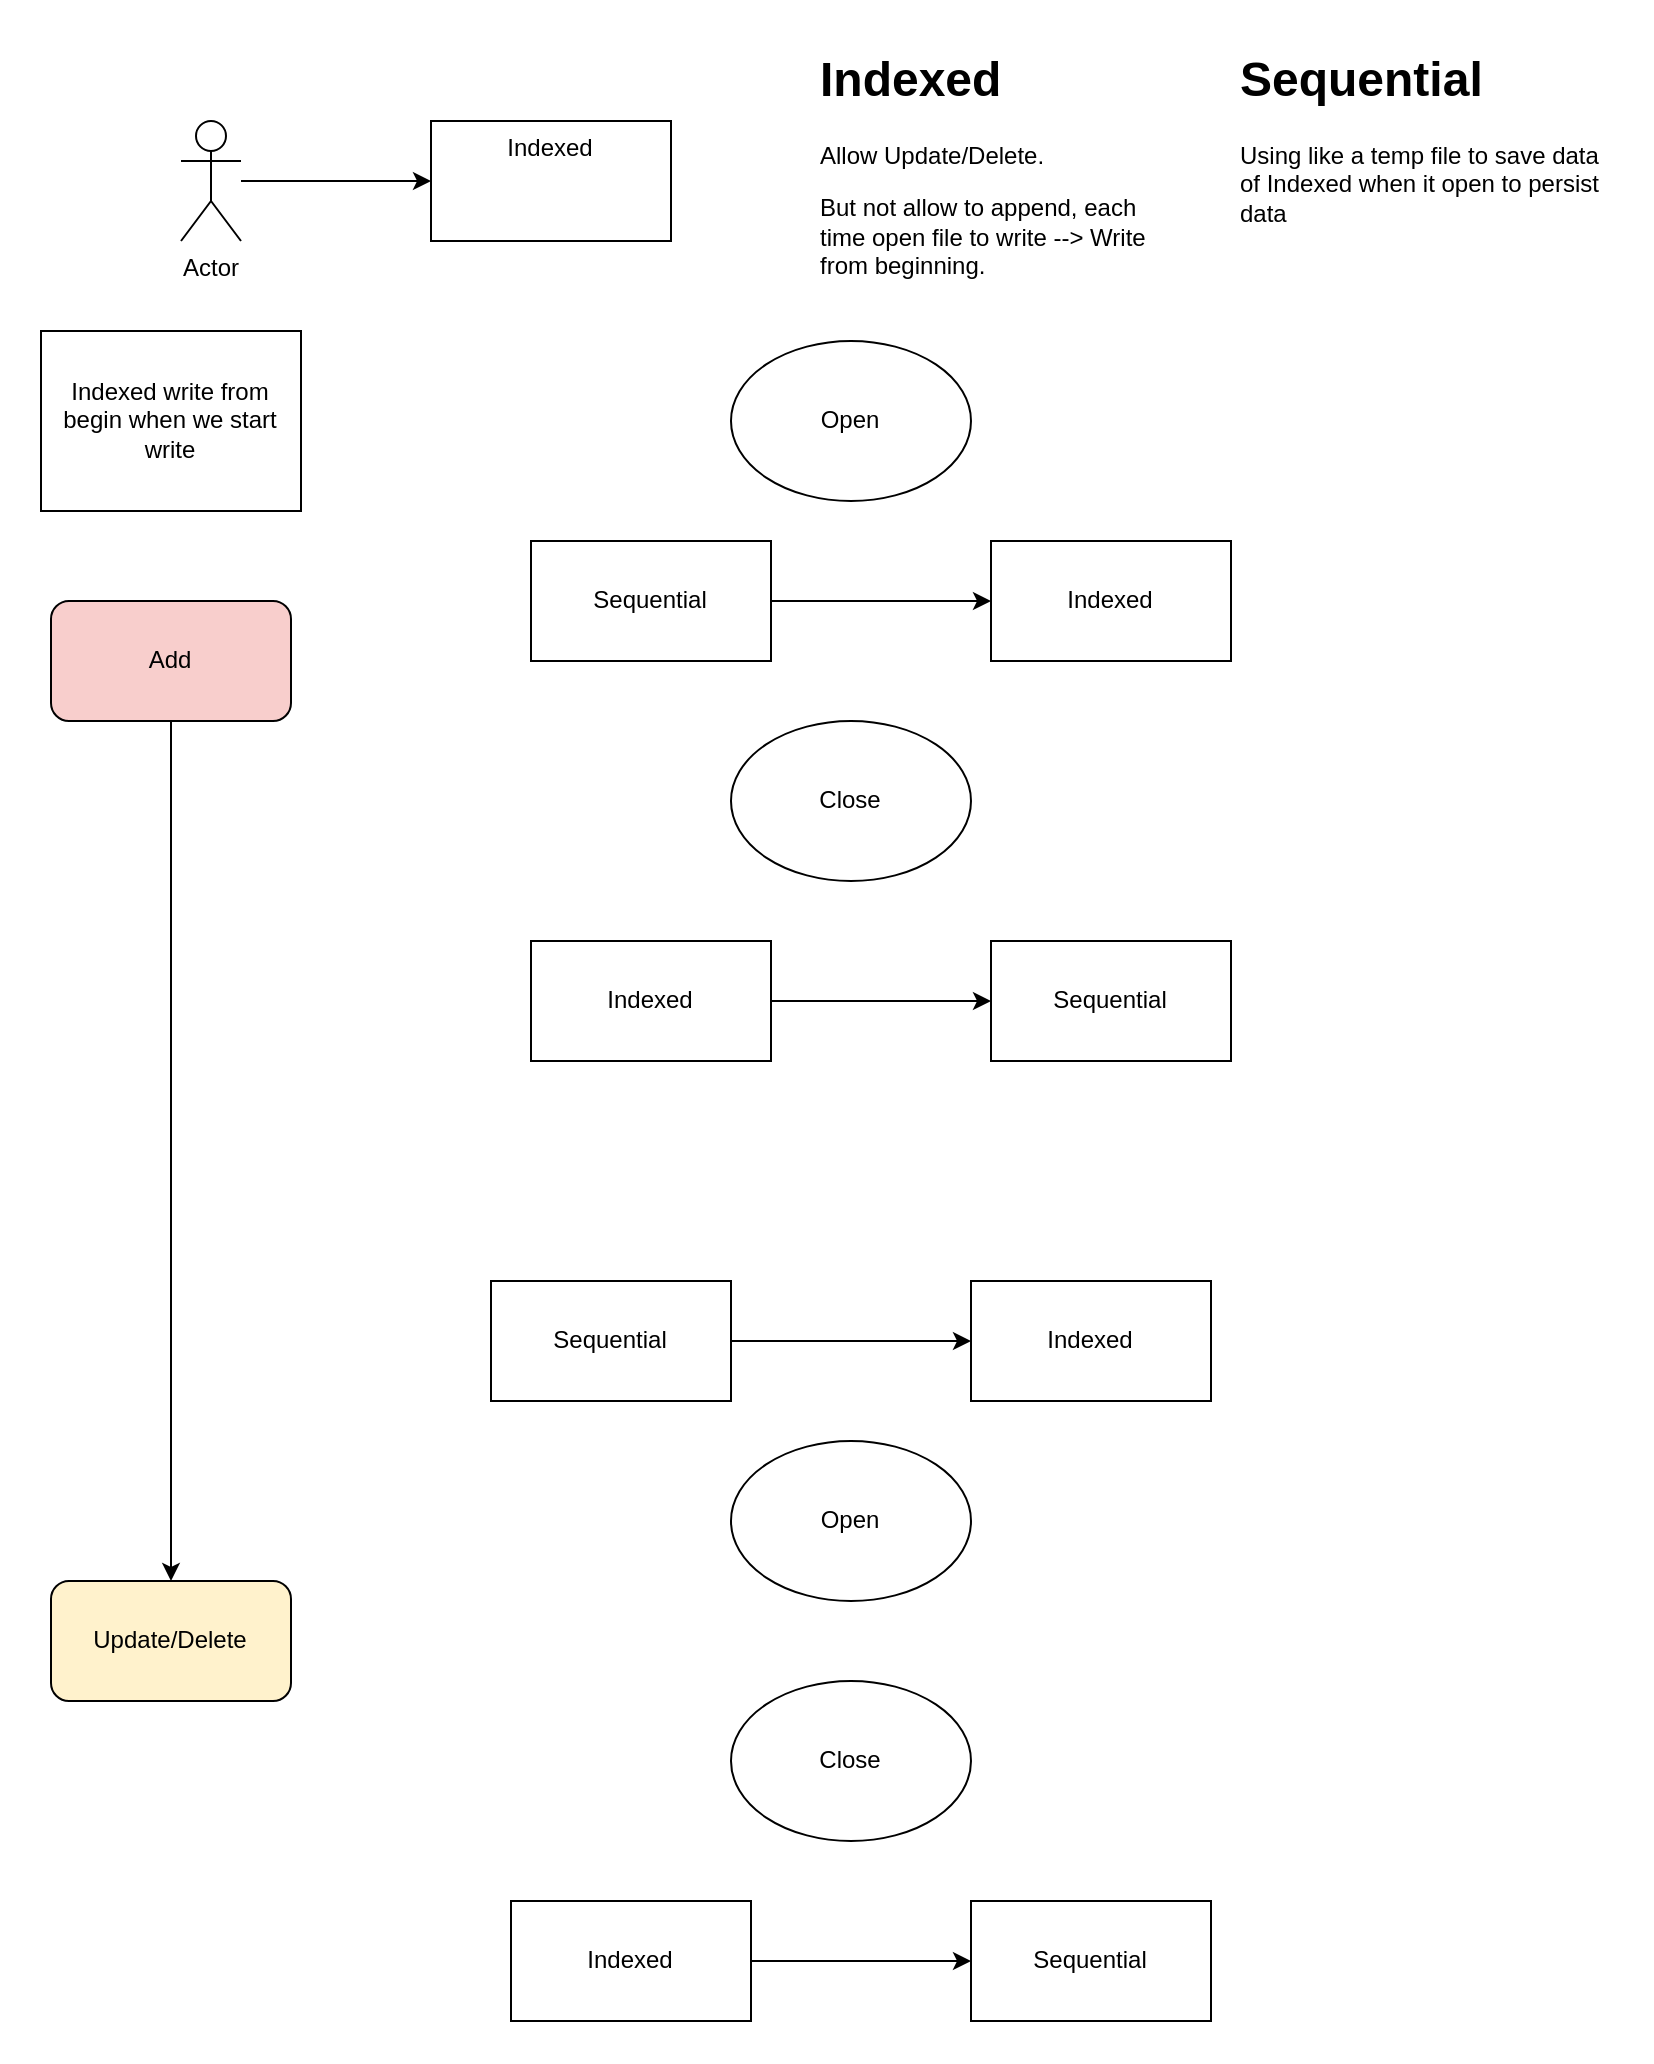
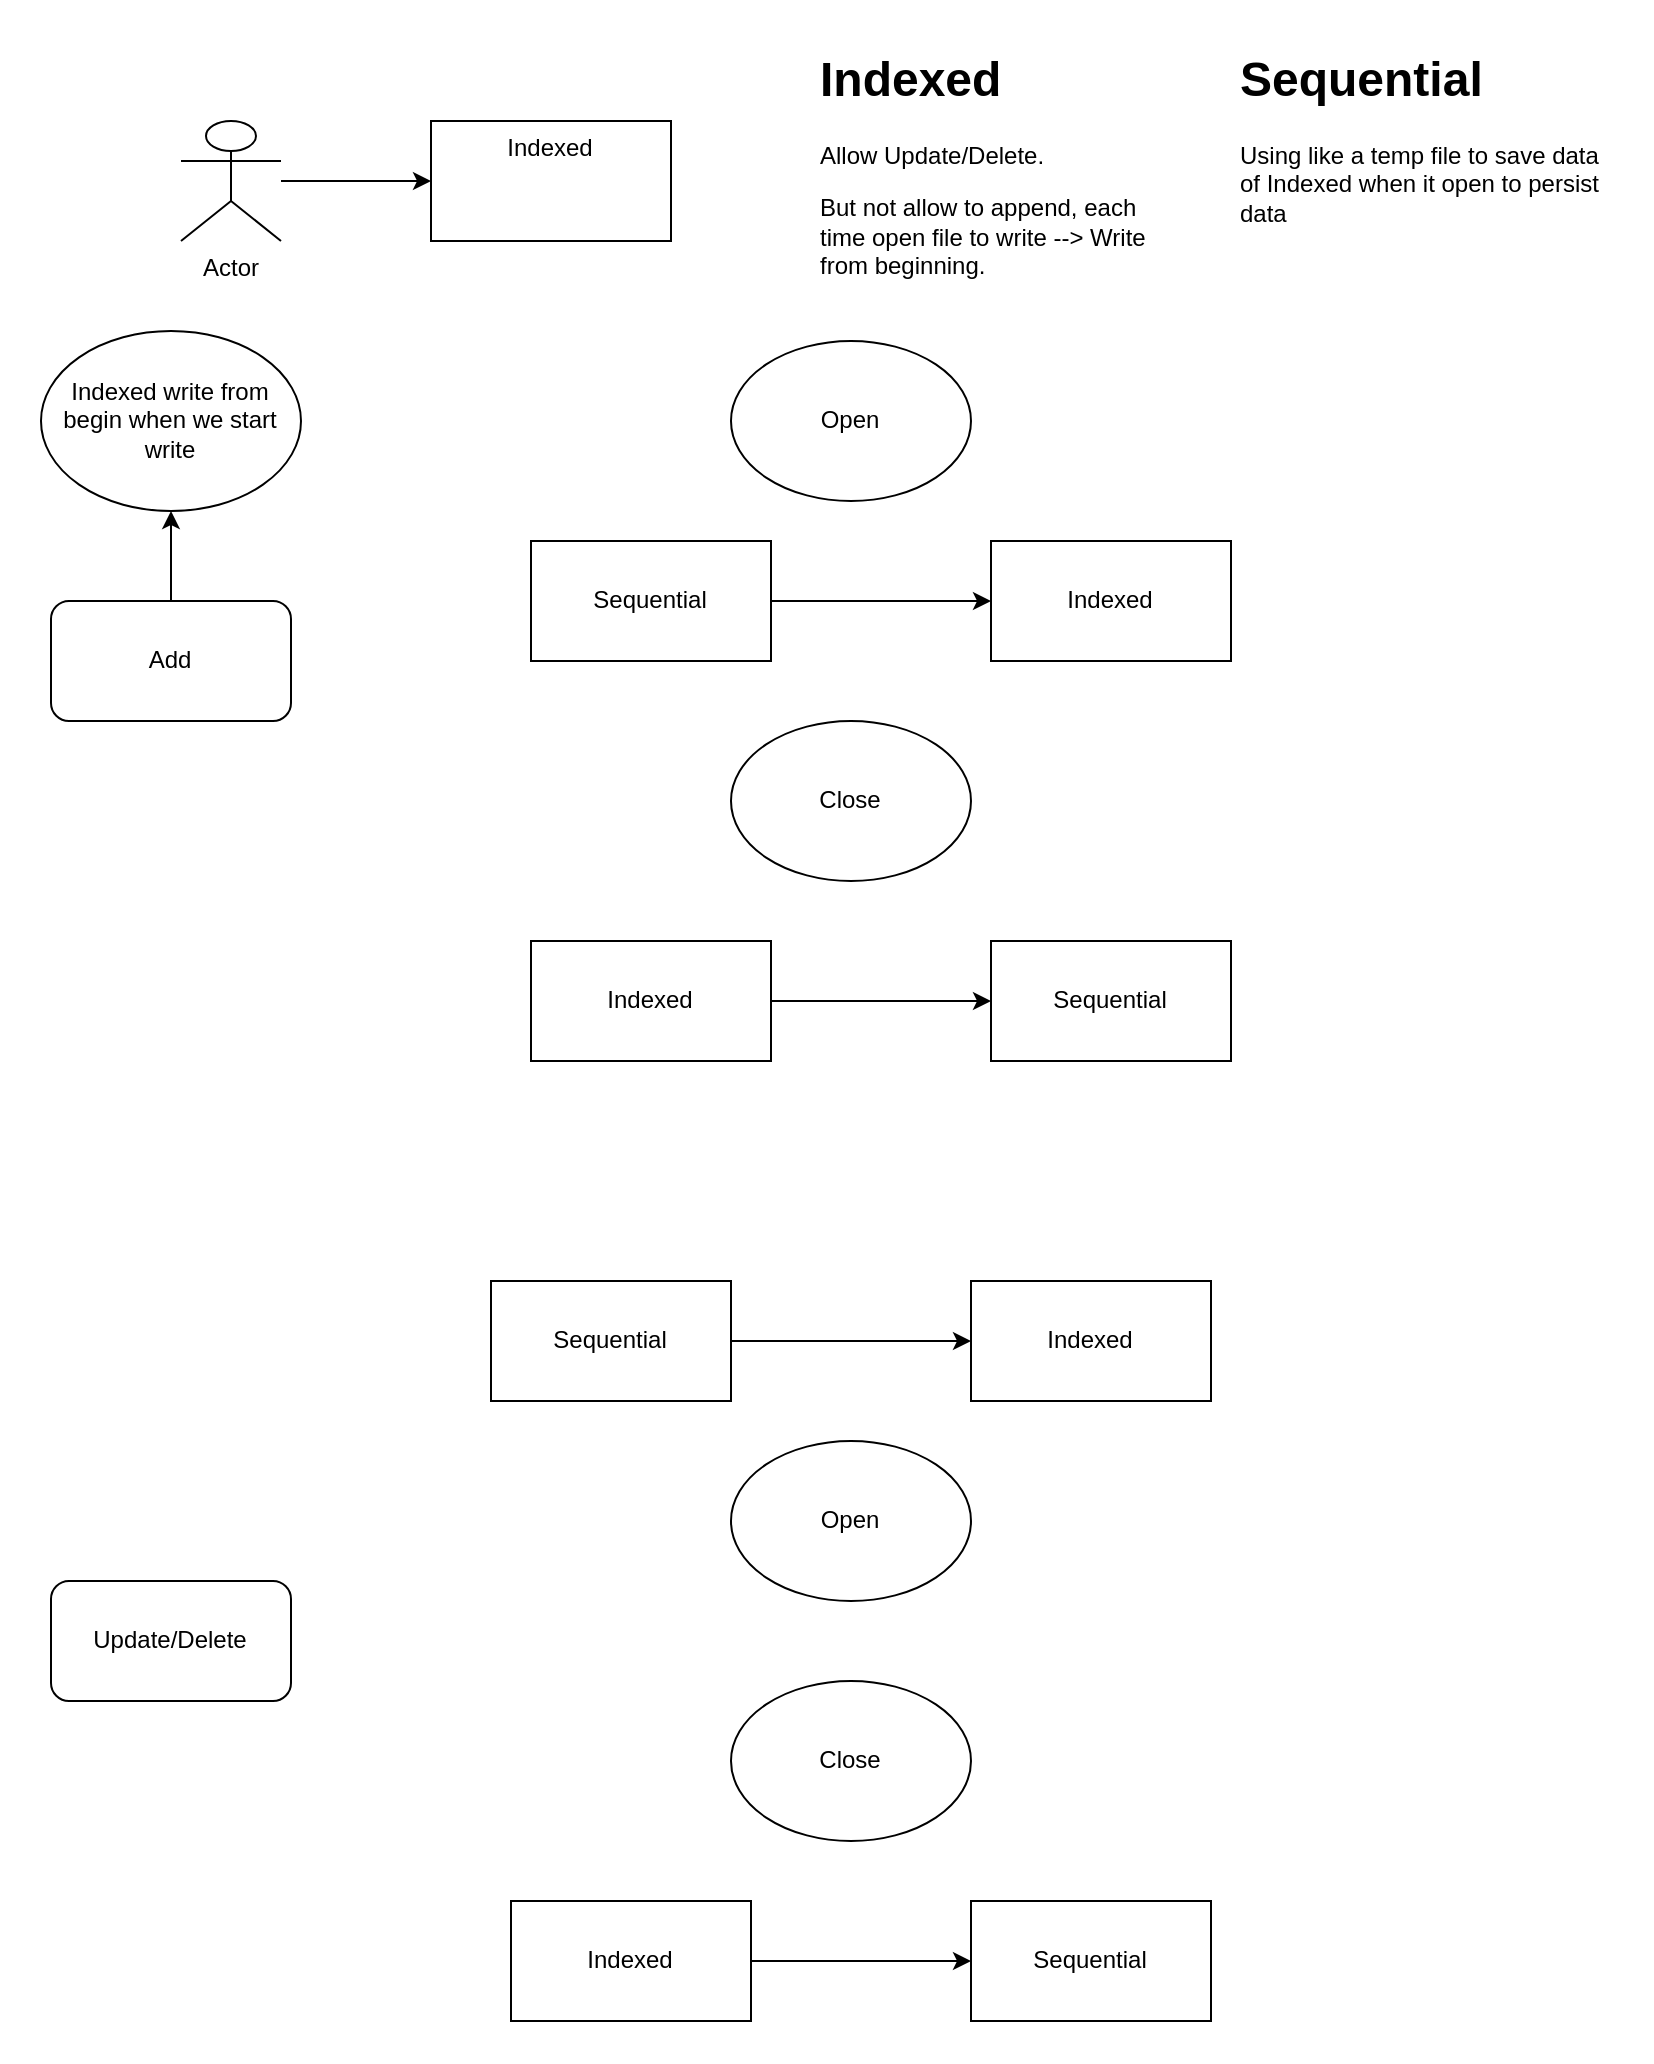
(211, 181) -> (231, 181)
(171, 421) -> (171, 421)
(171, 661) -> (171, 661)
(171, 1144) -> (171, 563)
(171, 1641) -> (171, 1641)
